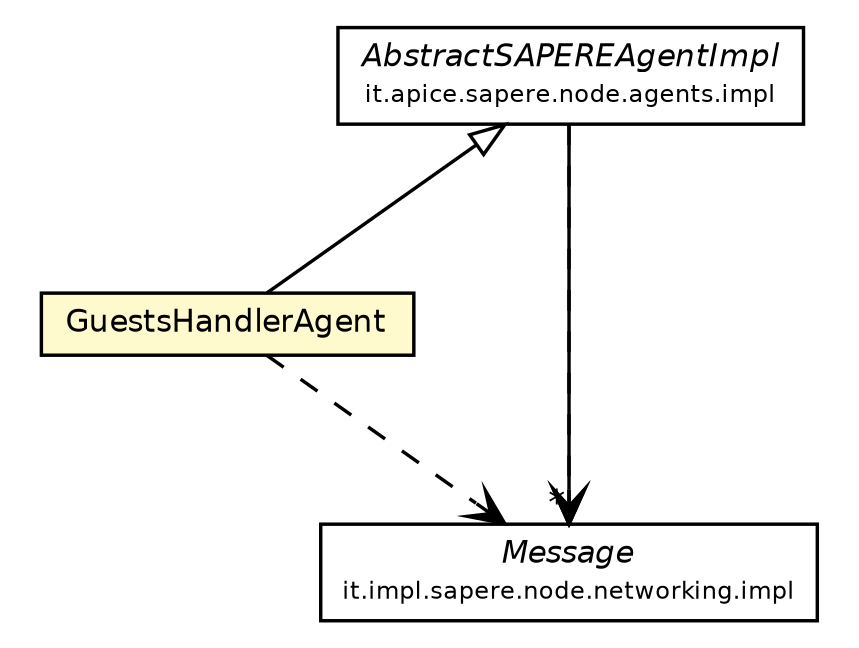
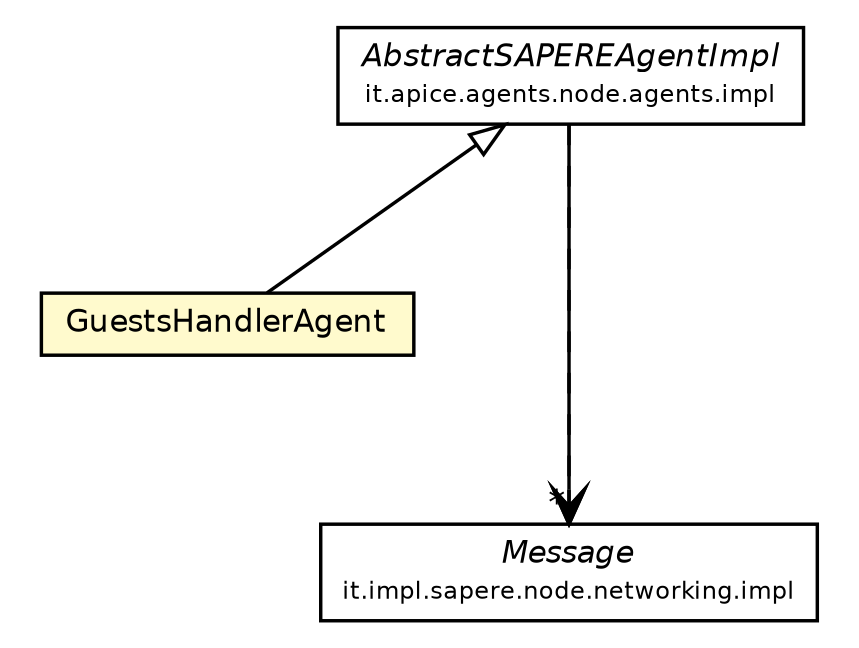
(571, 95) -> (571, 95)
(371, 429) -> none
